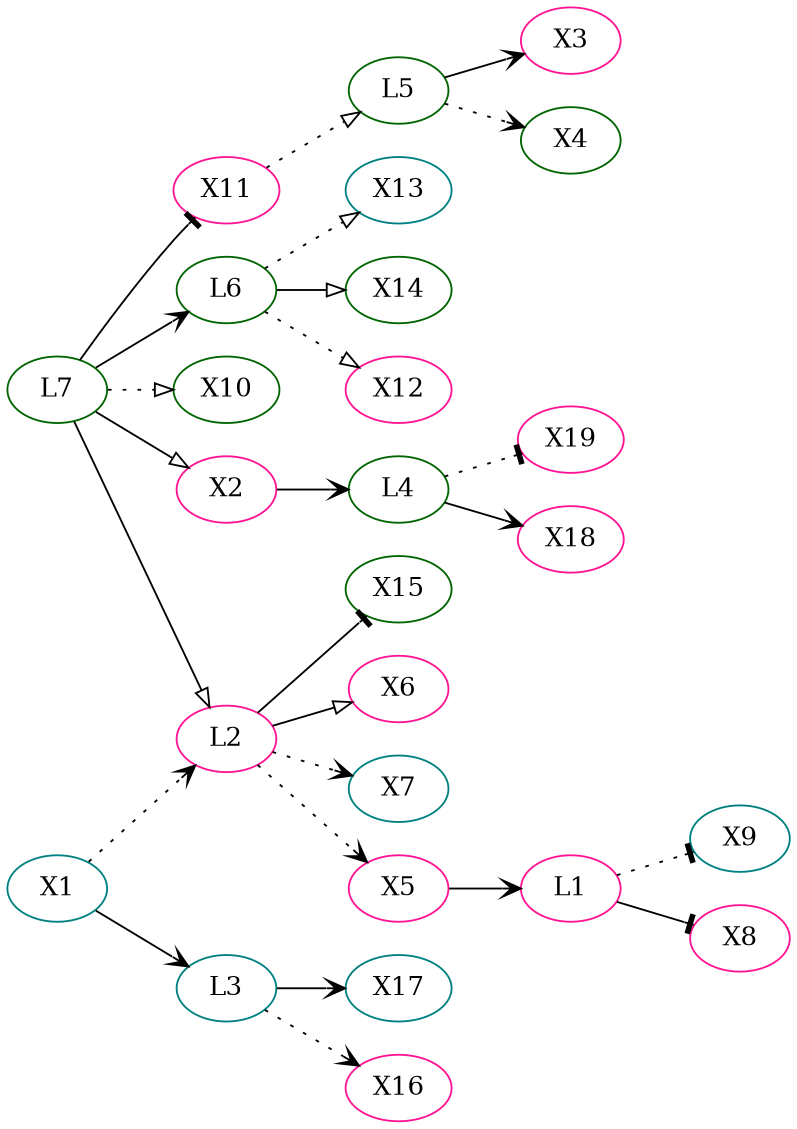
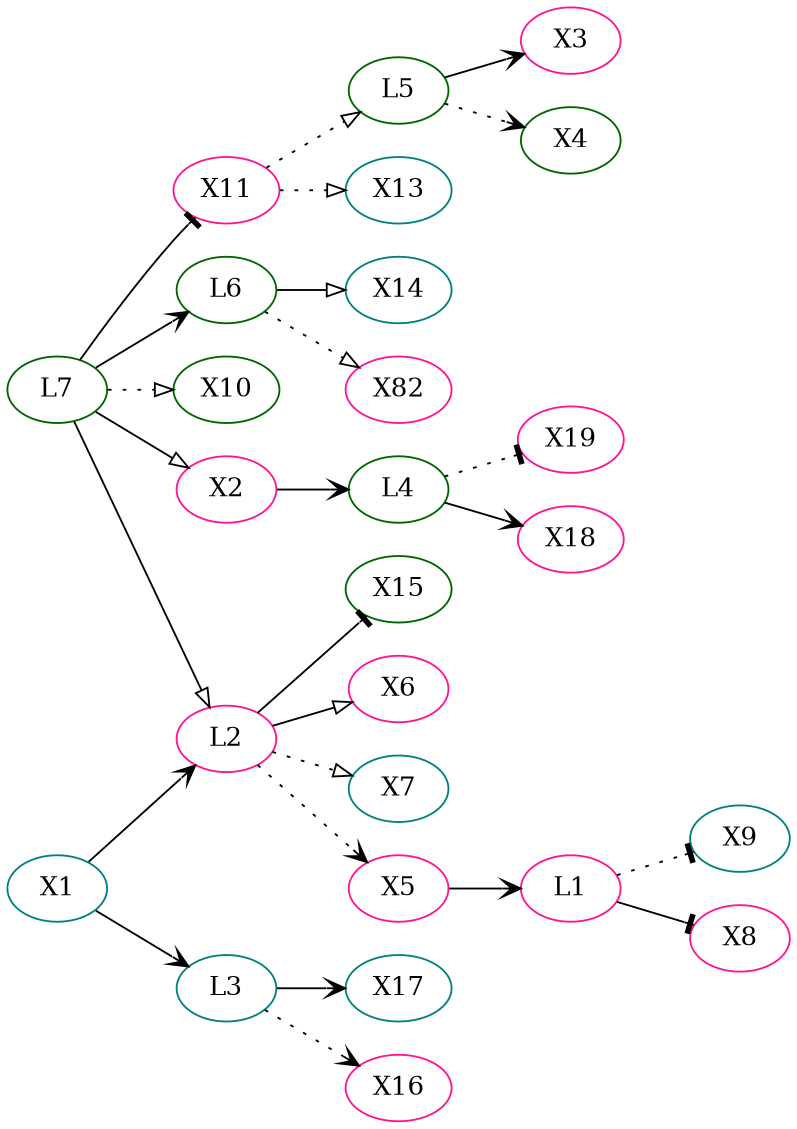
(304, 245) -> (303, 190)
(399, 290) -> (399, 290)
(399, 390) -> (399, 390)
(303, 761) -> (303, 761)
(135, 820) -> (135, 820)
